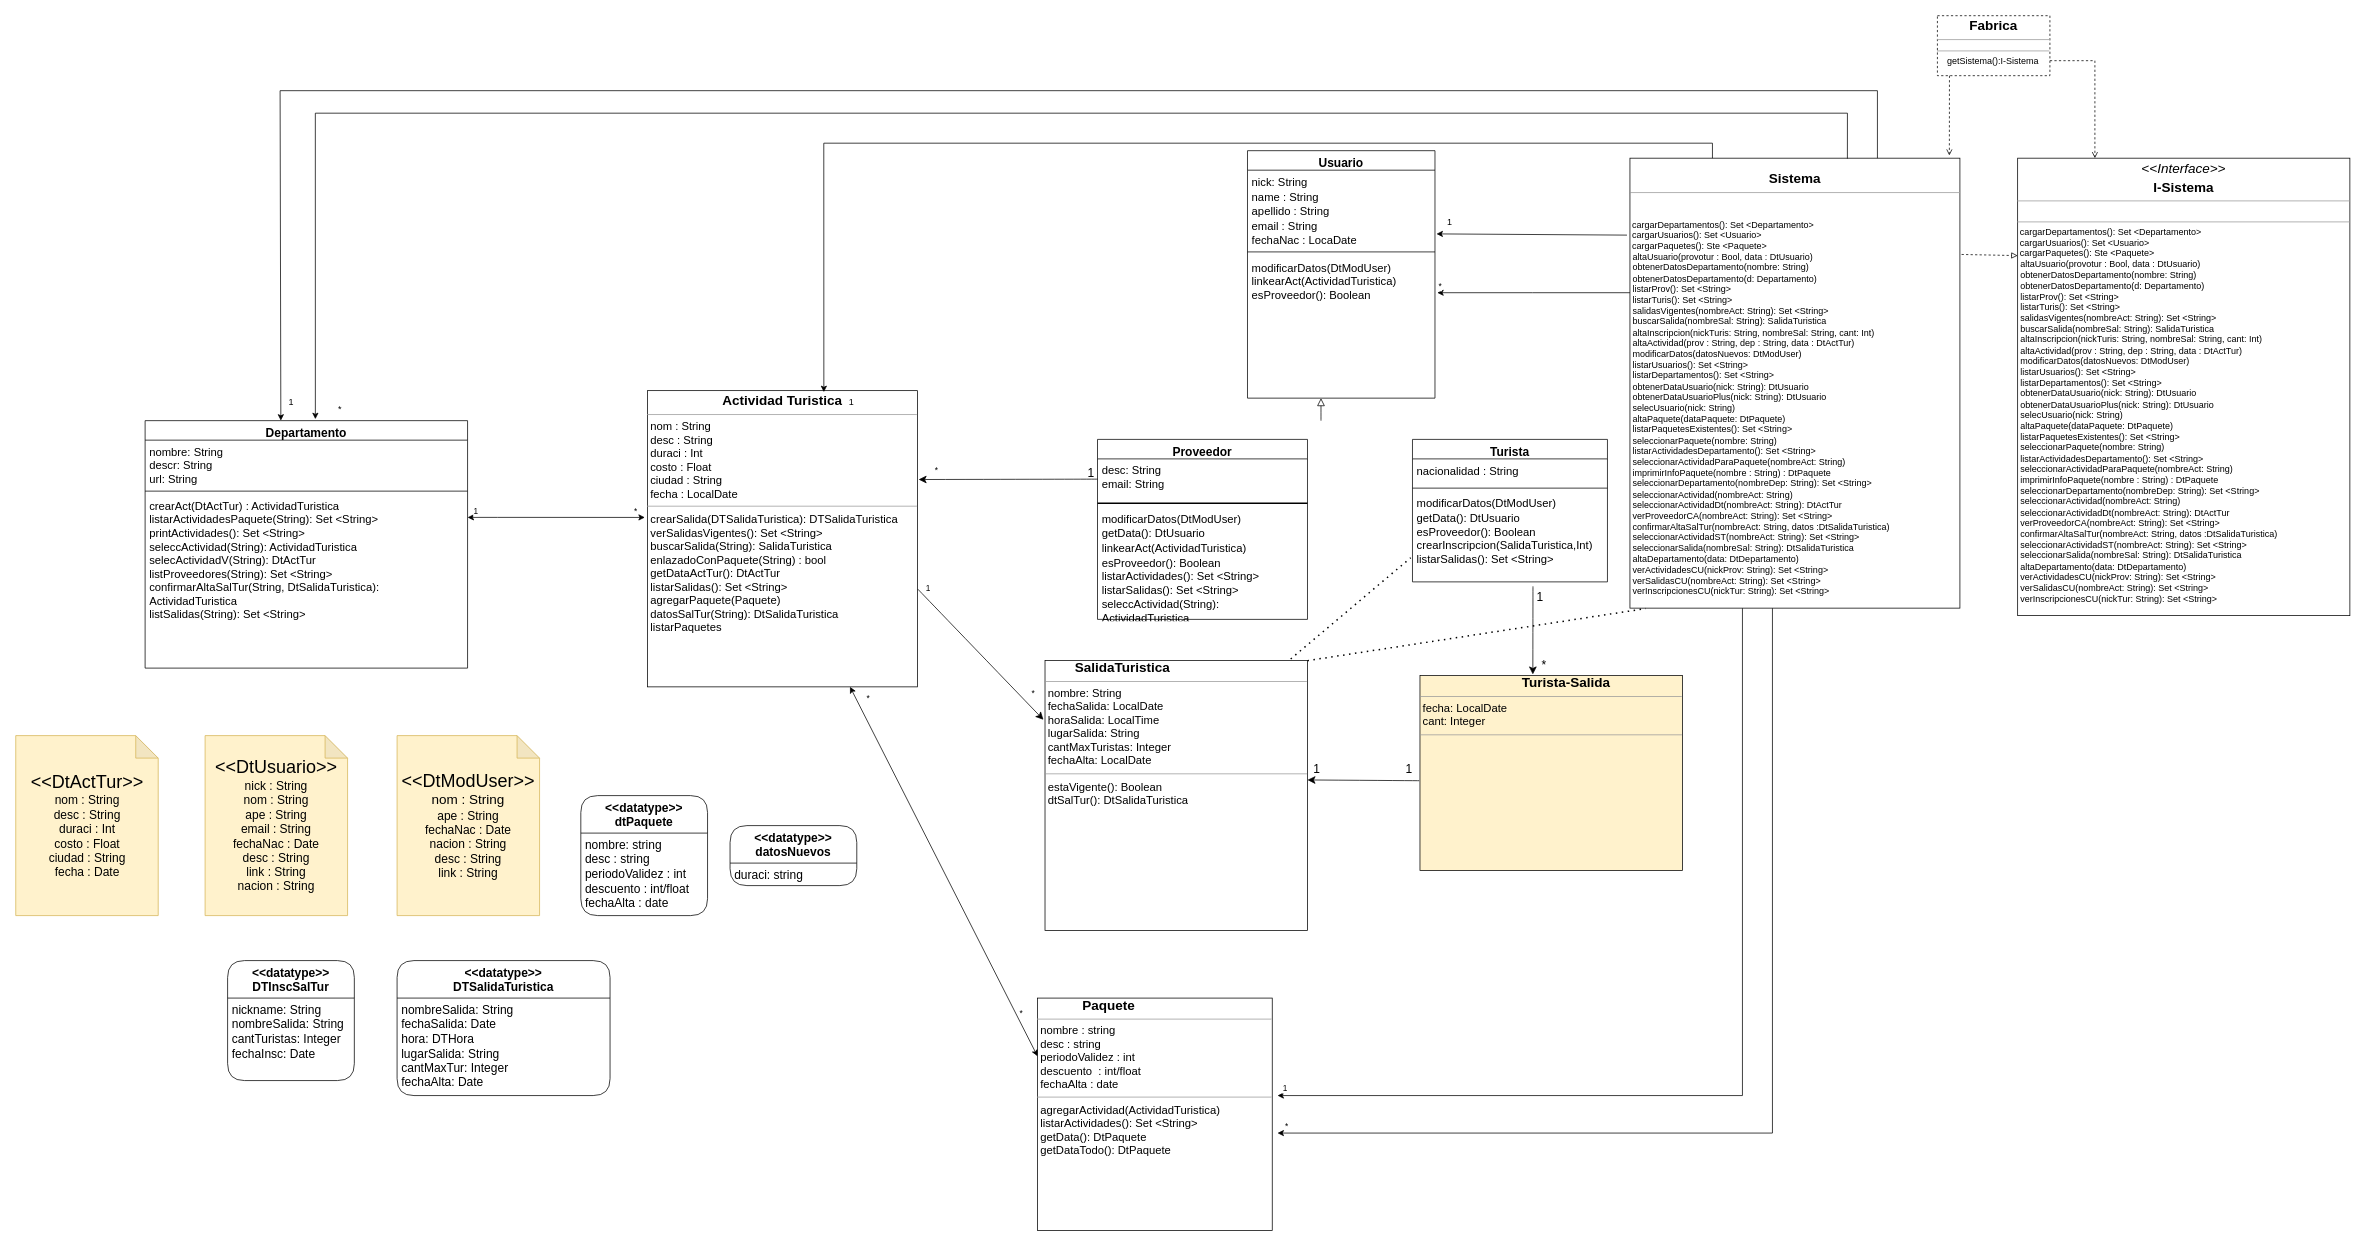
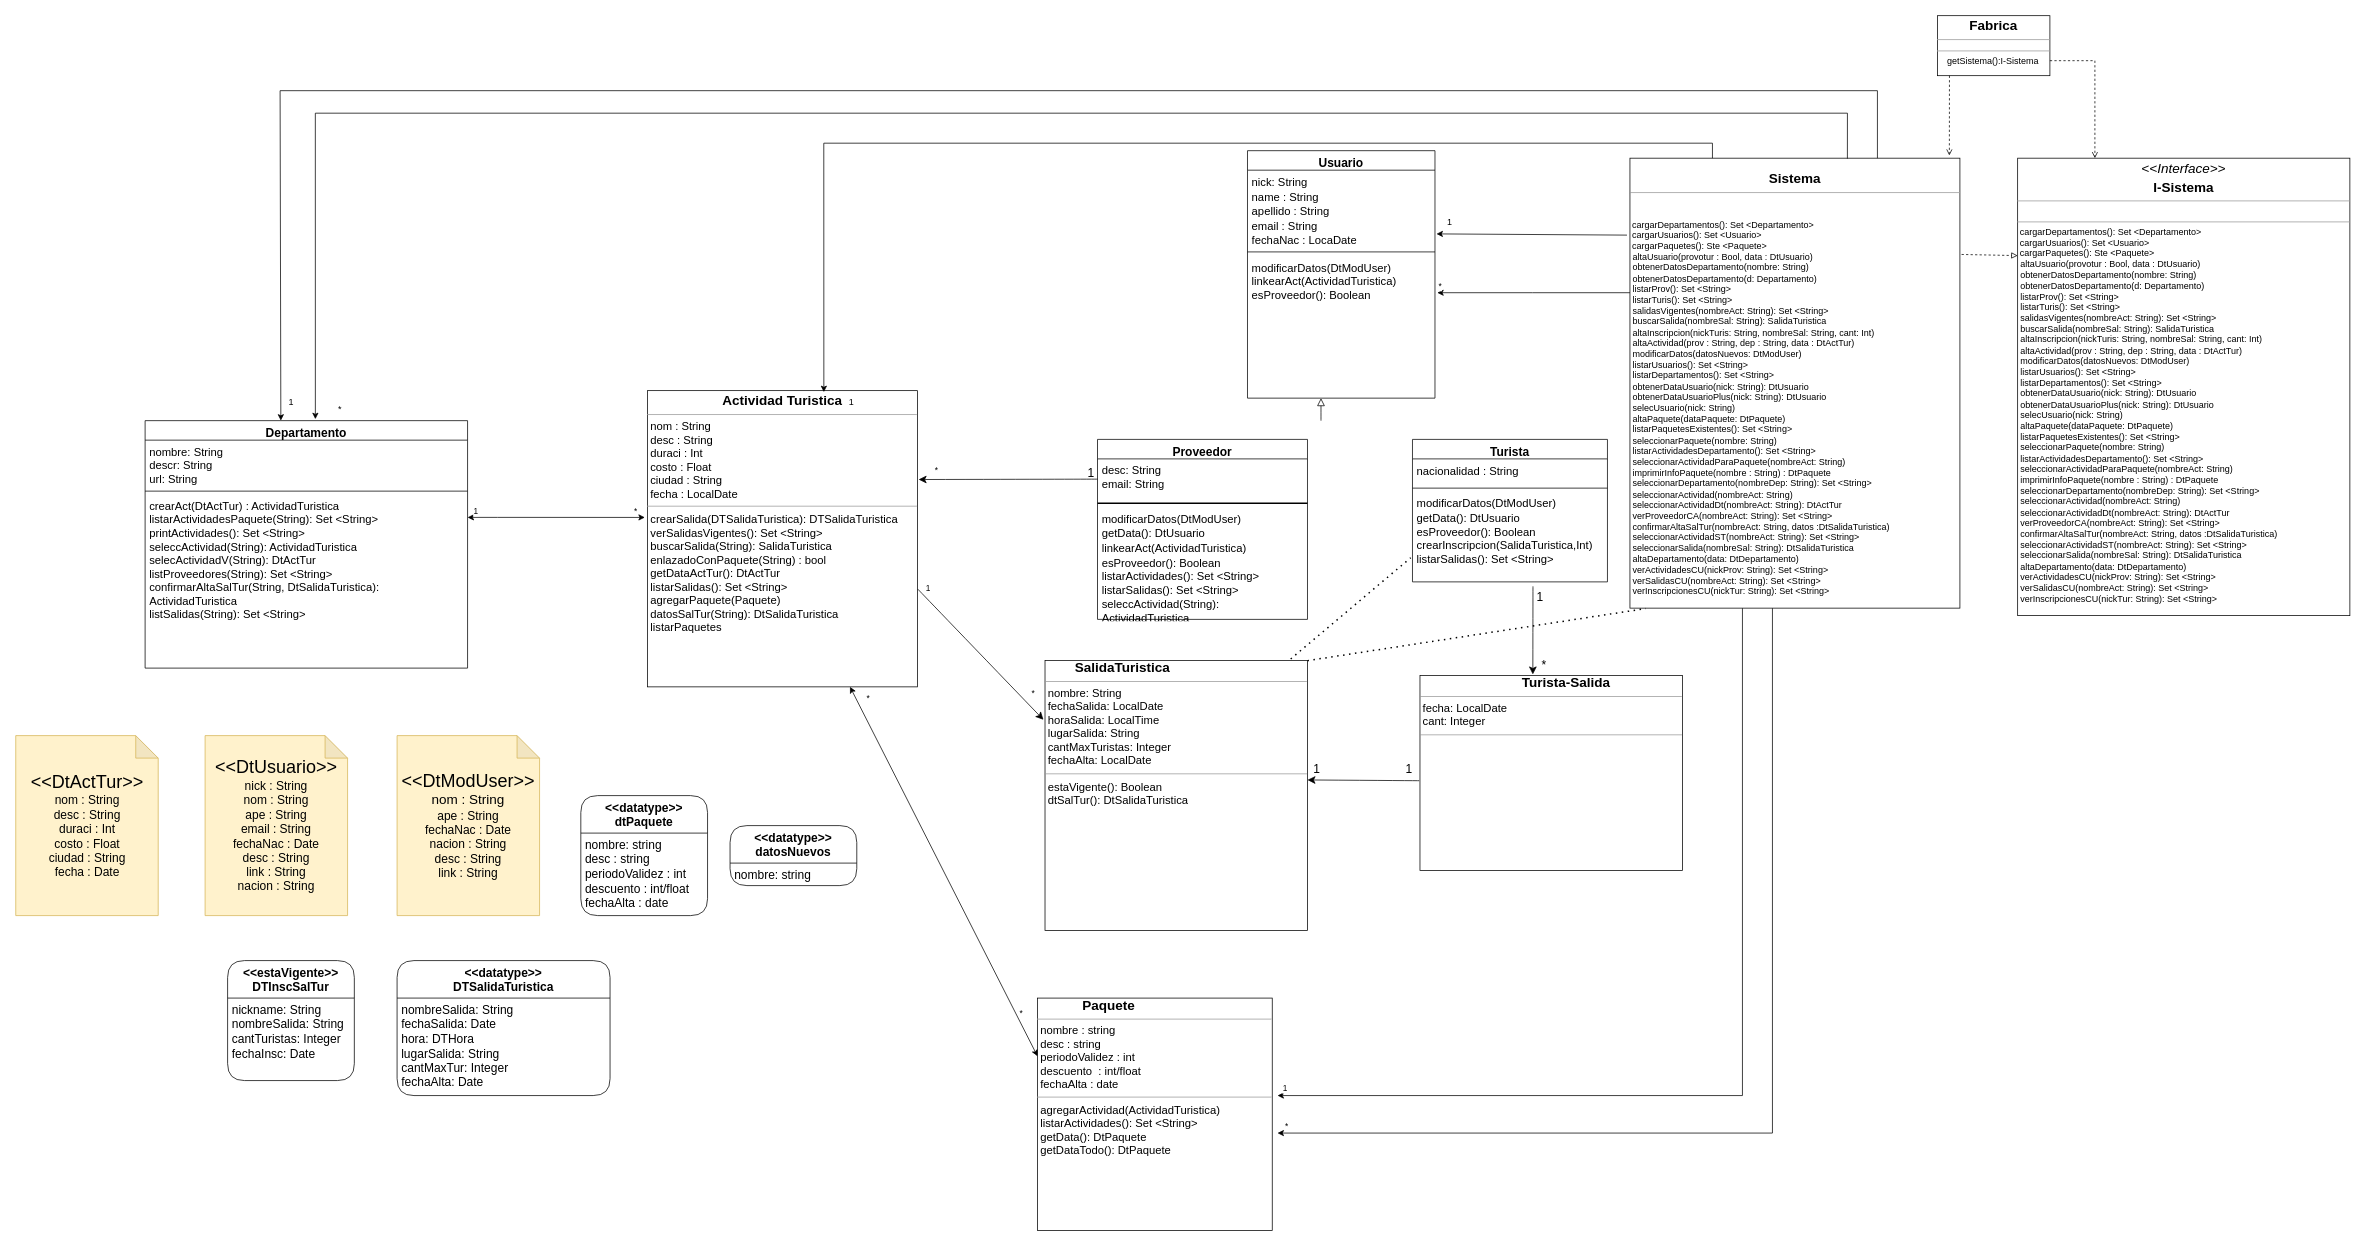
(1994, 45) -> (1994, 45)
(1551, 773) -> (1551, 773)
(775, 875) -> (777, 875)
(291, 980) -> (291, 980)
